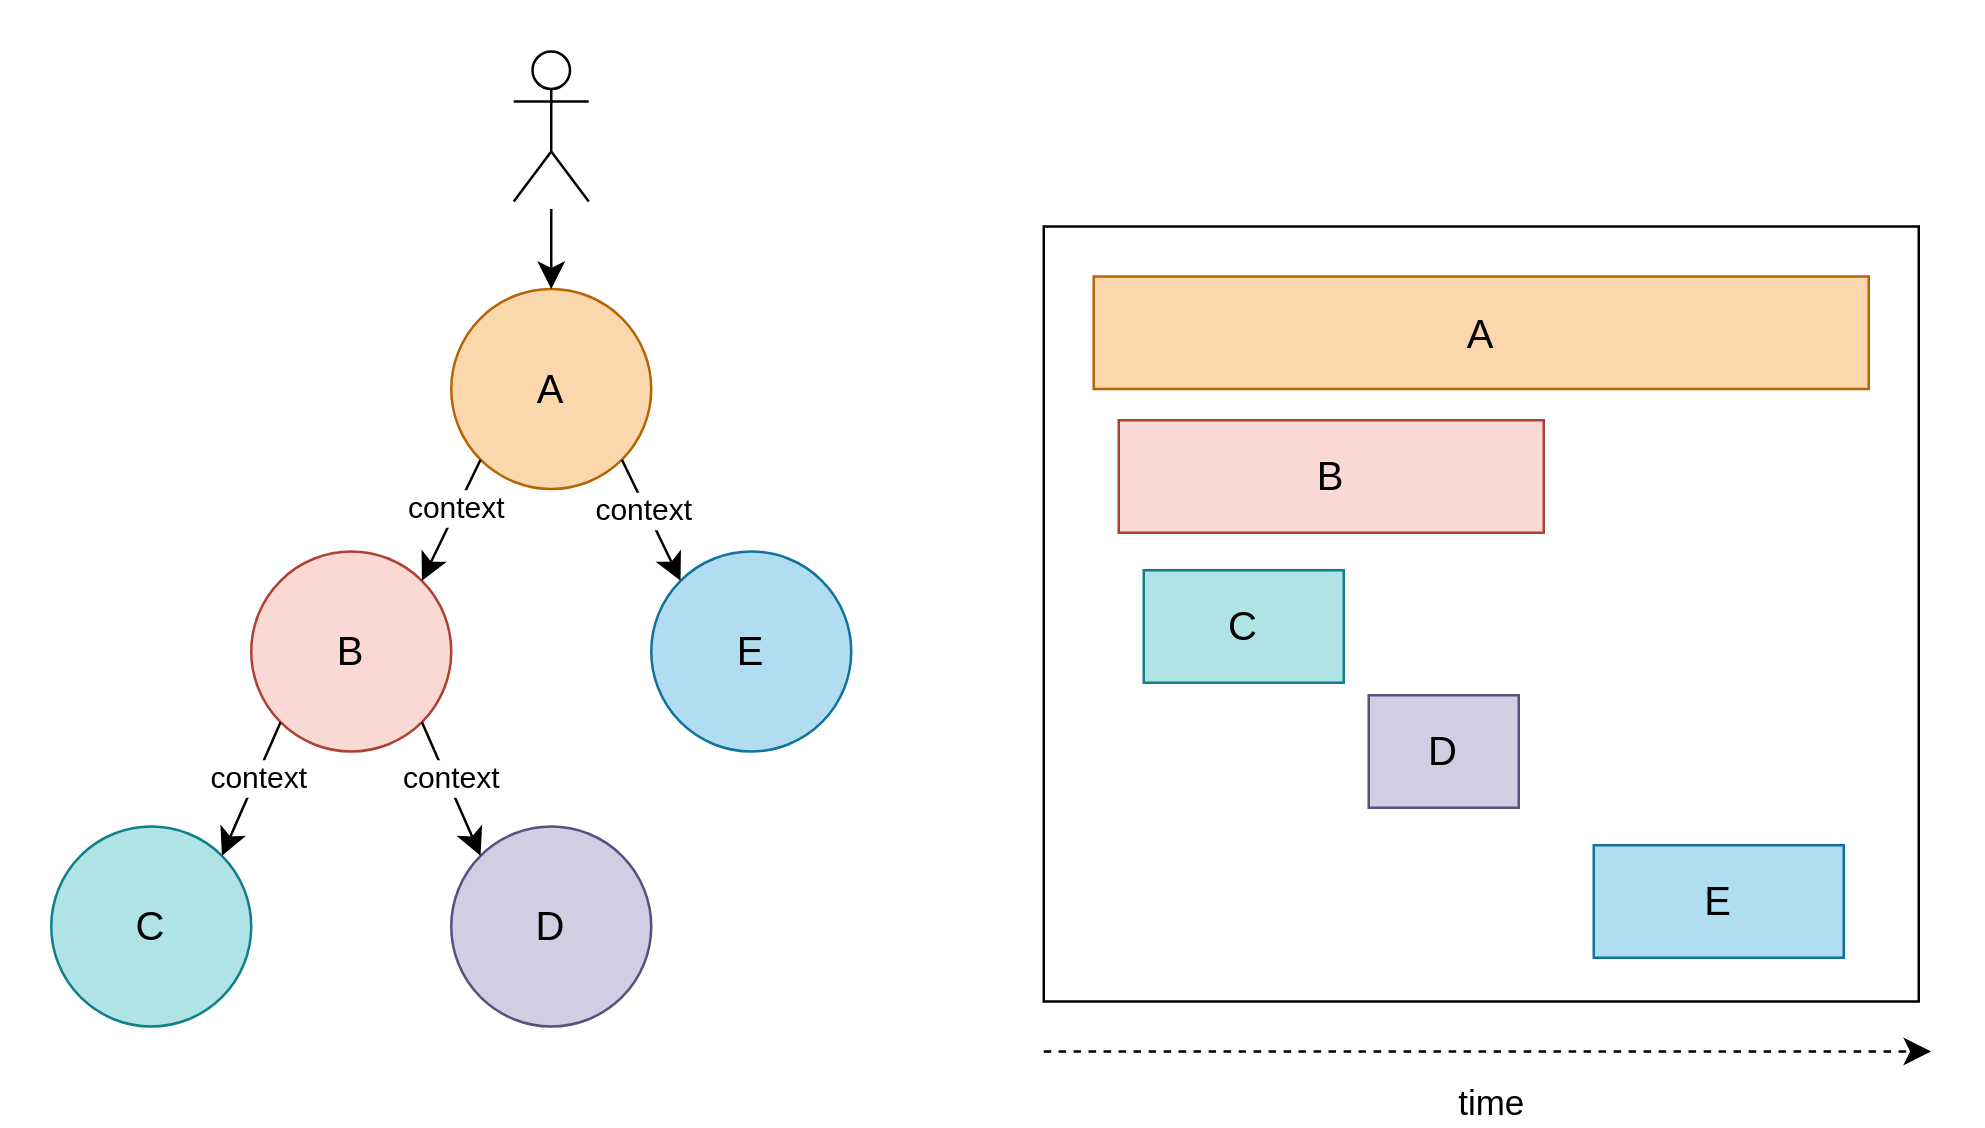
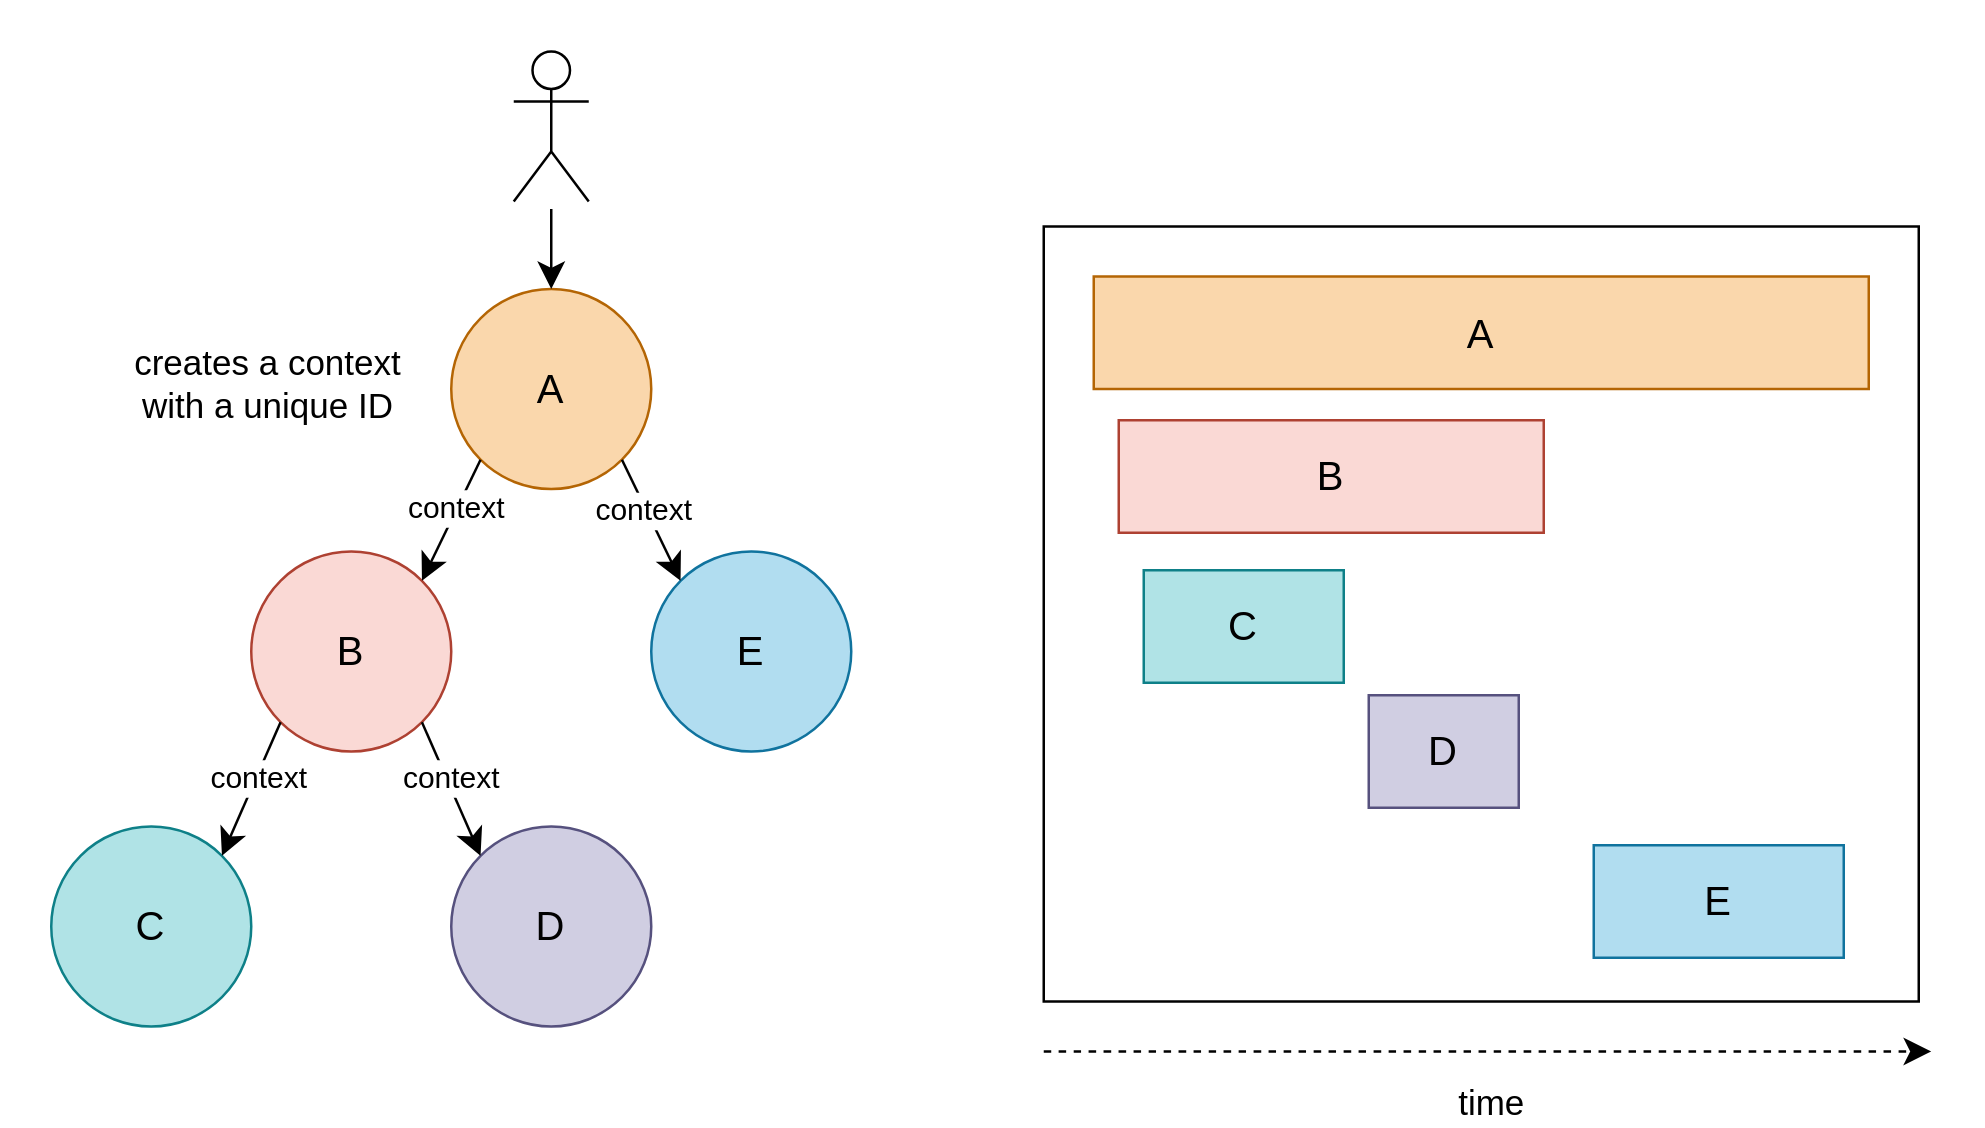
none -> (269, 383)
